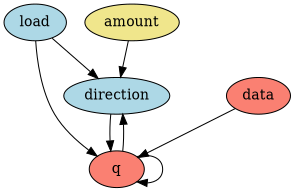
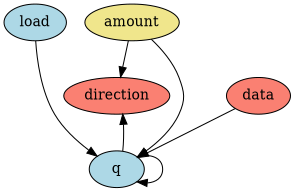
(71, 55) -> none
(117, 96) -> (117, 96)
(110, 127) -> (184, 97)
(117, 169) -> (117, 169)
